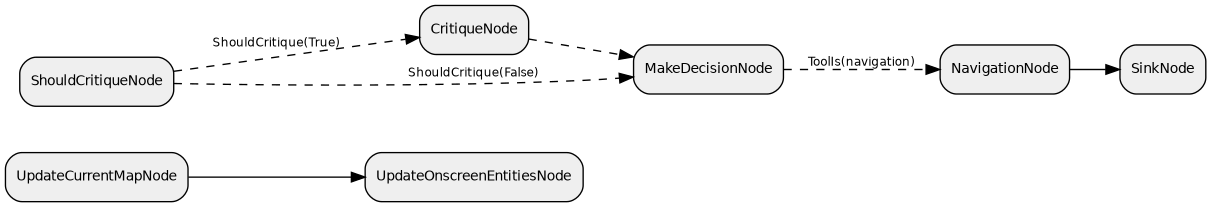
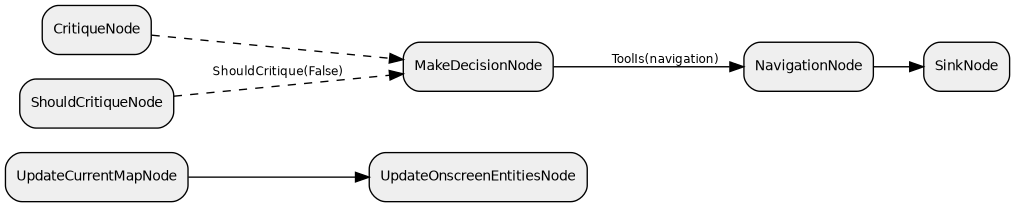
(290, 55) -> none
(855, 69) -> (642, 67)
